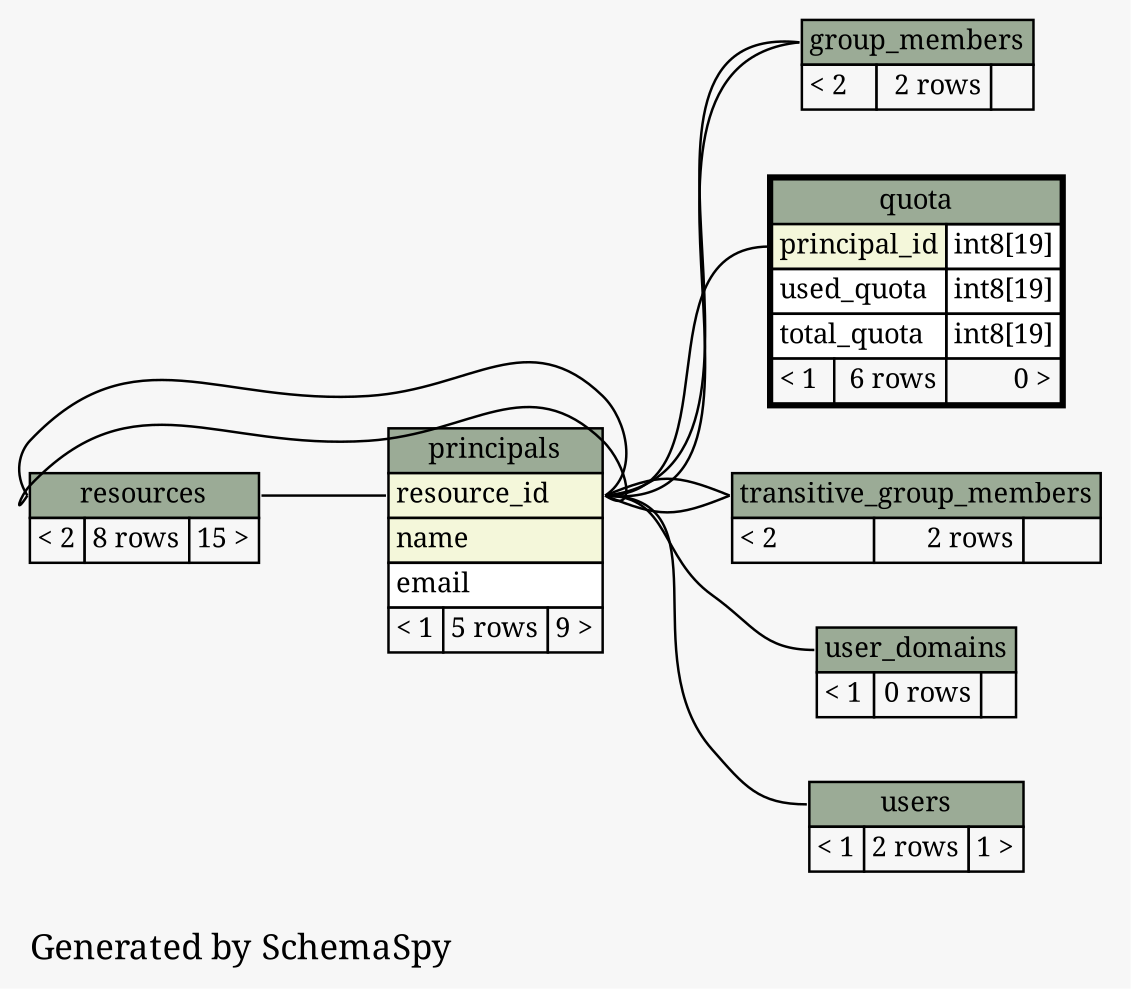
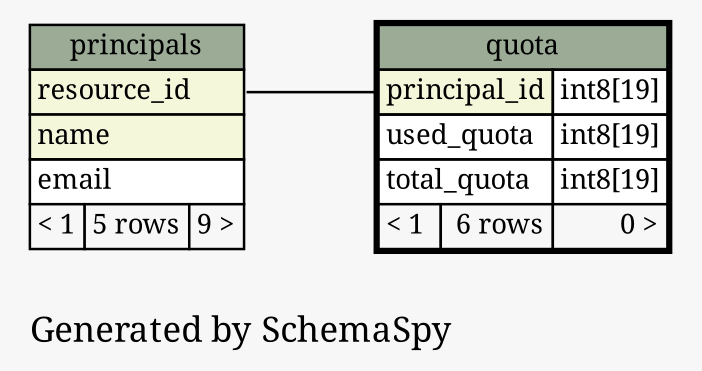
(916, 65) -> none
(144, 518) -> none
(916, 518) -> none
(916, 672) -> none
(916, 827) -> none
